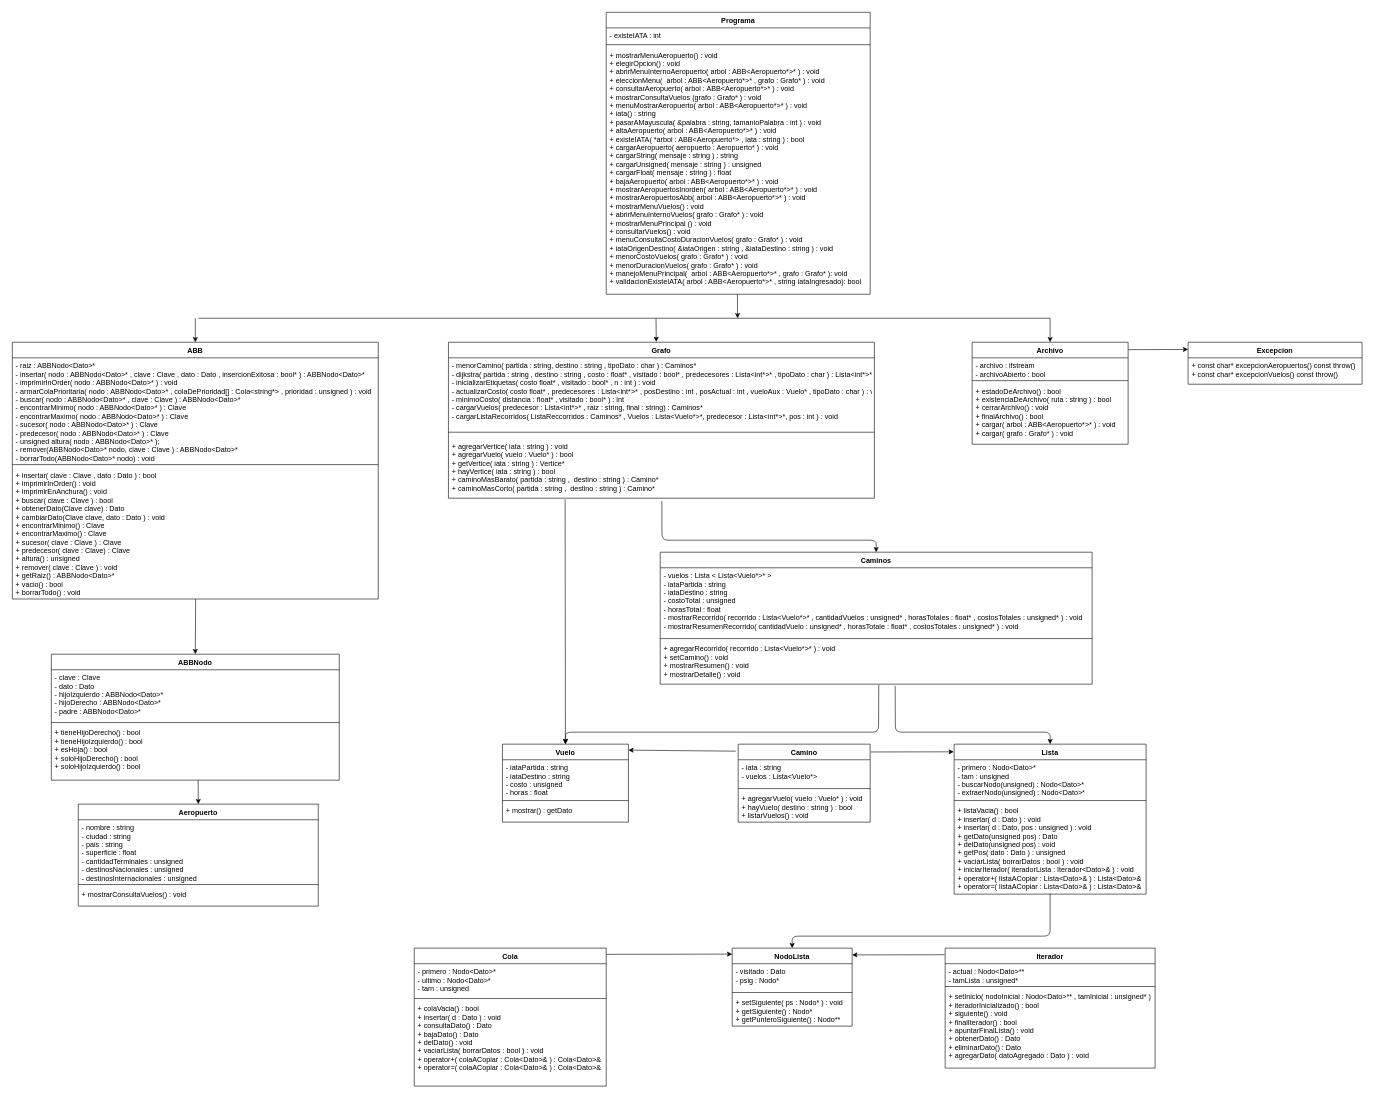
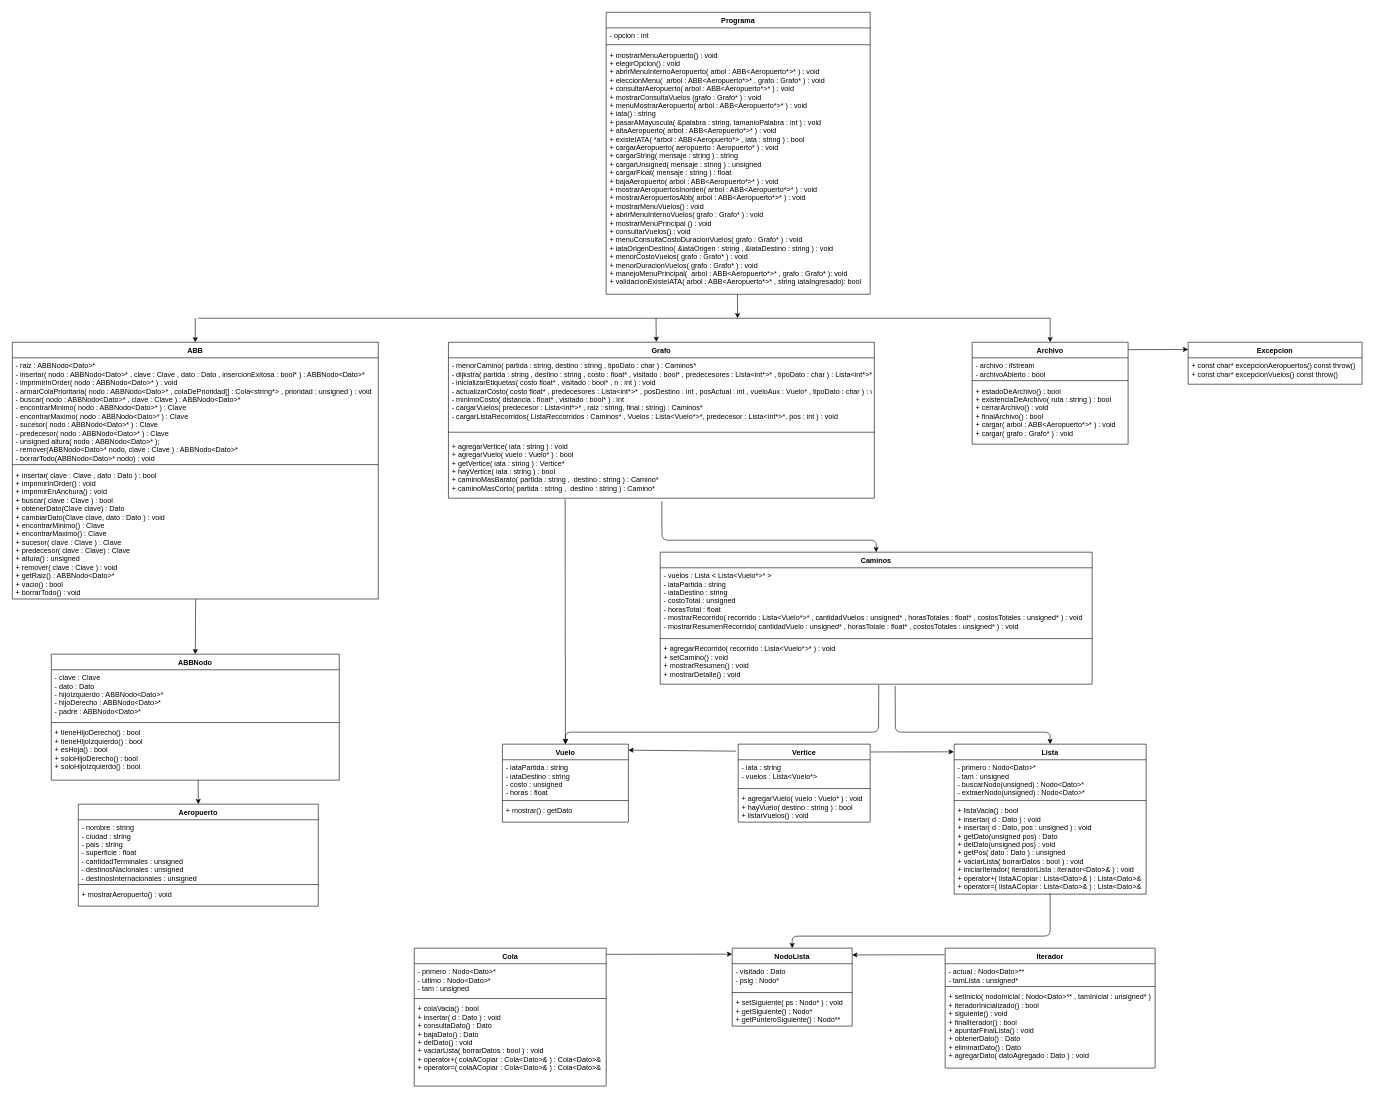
(640, 36) -> (632, 36)
(804, 752) -> (804, 752)
(140, 895) -> (133, 895)
